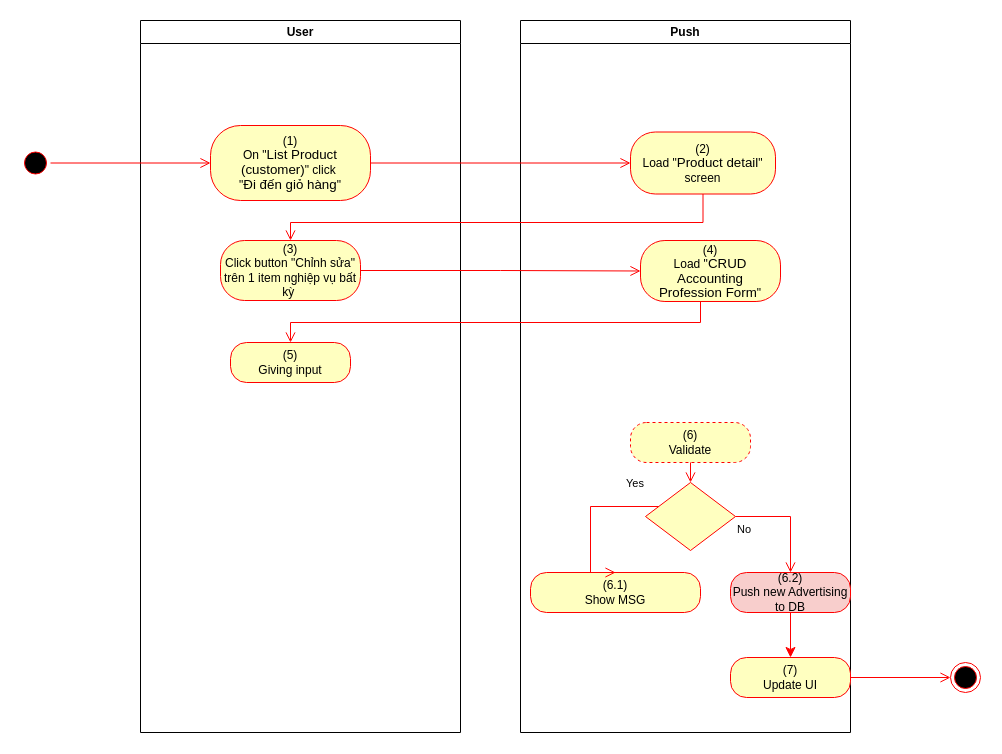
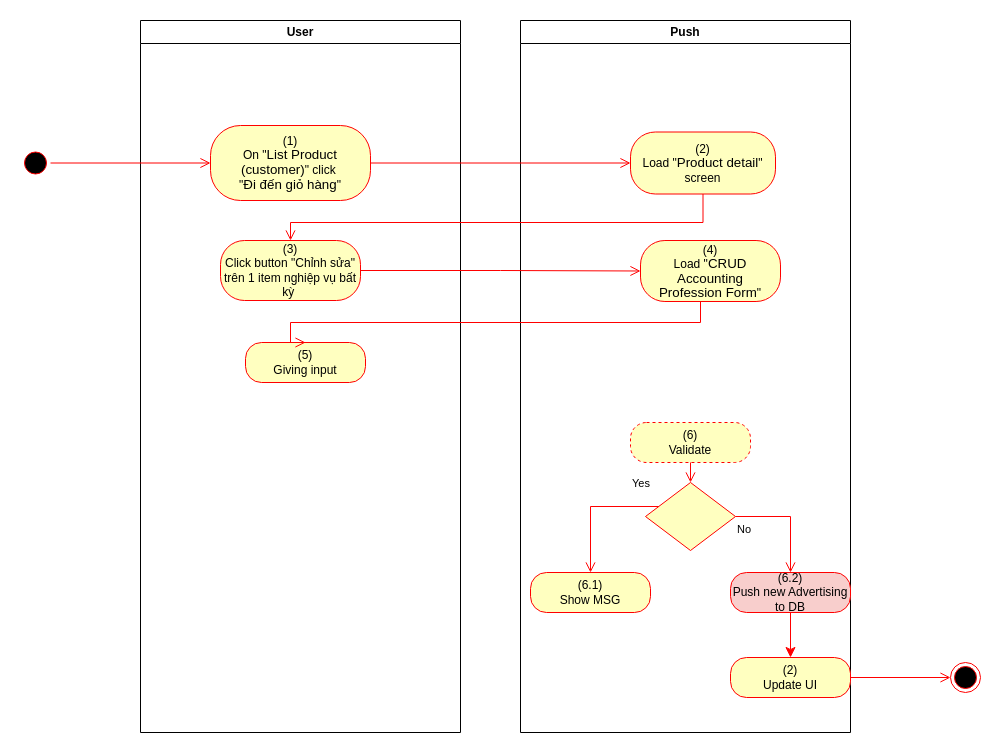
(291, 363) -> (306, 363)
(616, 593) -> (591, 593)
(791, 678) -> (791, 678)
